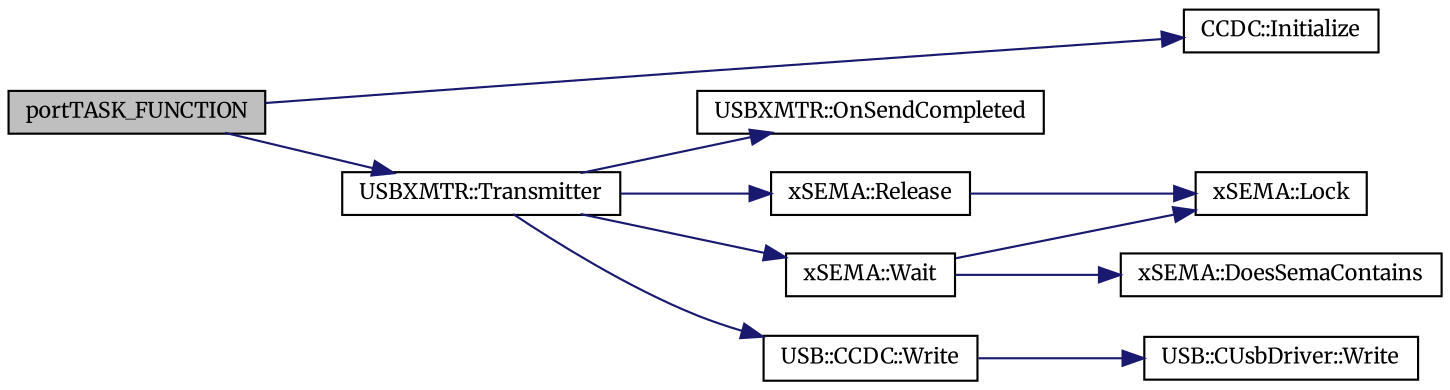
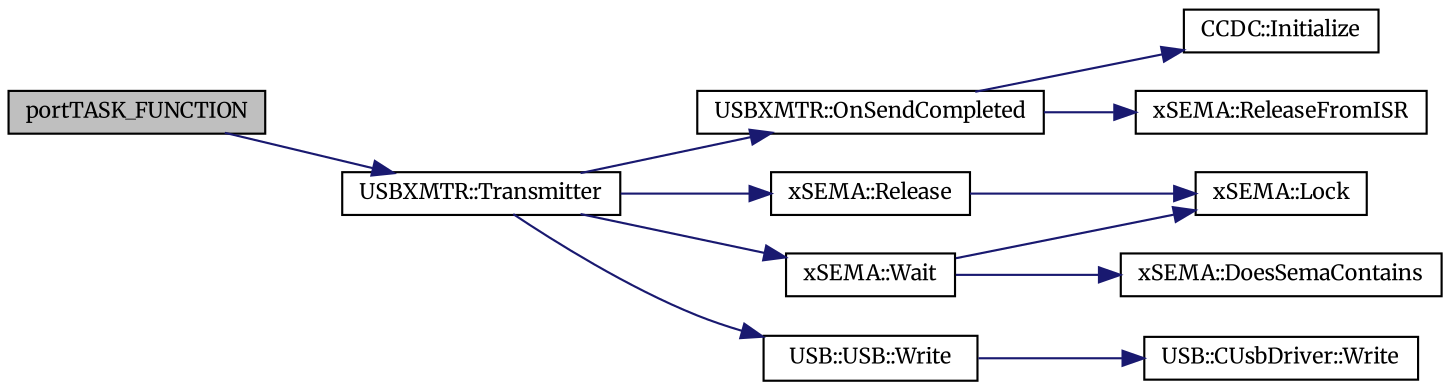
(713, 71) -> (1069, 73)
none -> (1281, 112)
(871, 358) -> (871, 358)
